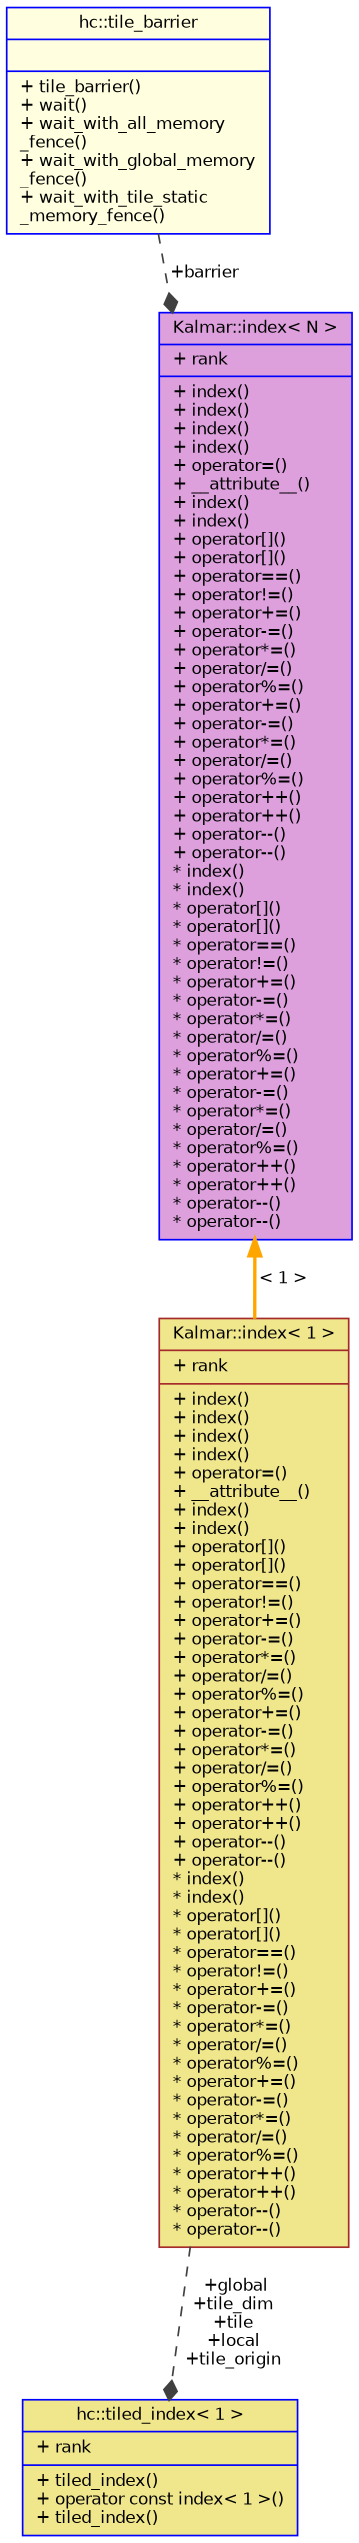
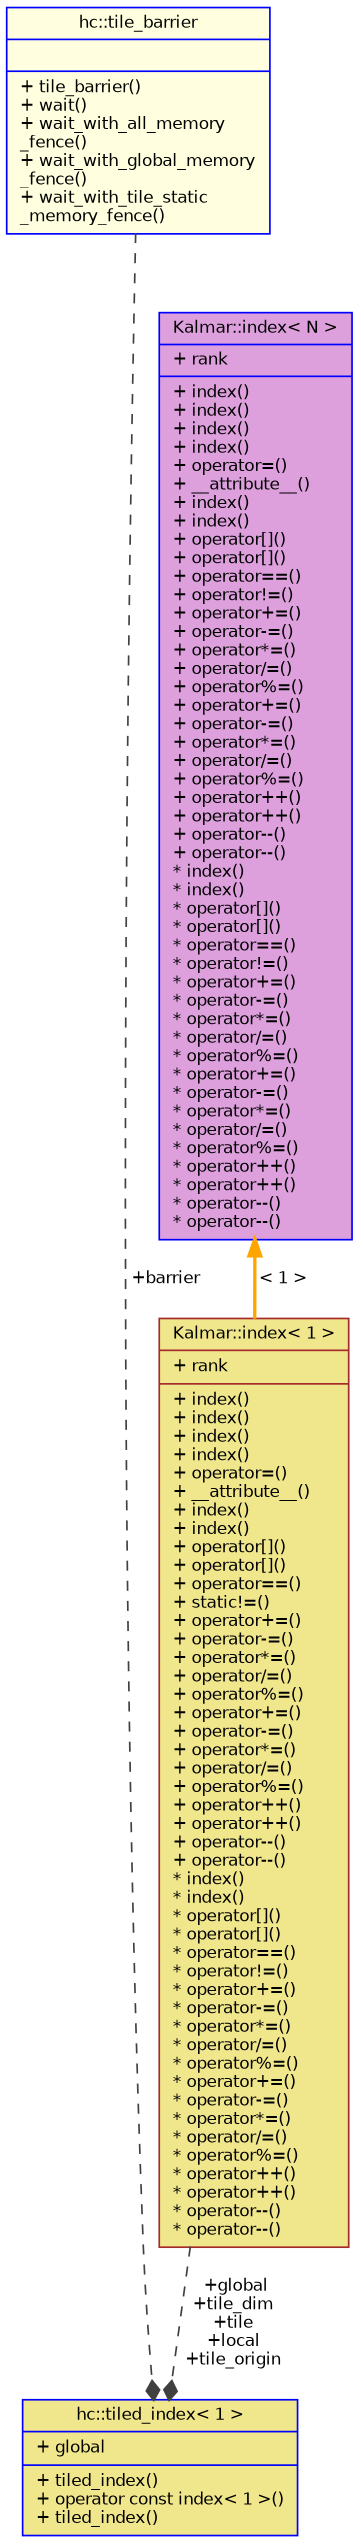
(164, 263) -> (126, 1307)
(234, 1603) -> (221, 1603)
(65, 2448) -> (71, 2448)
